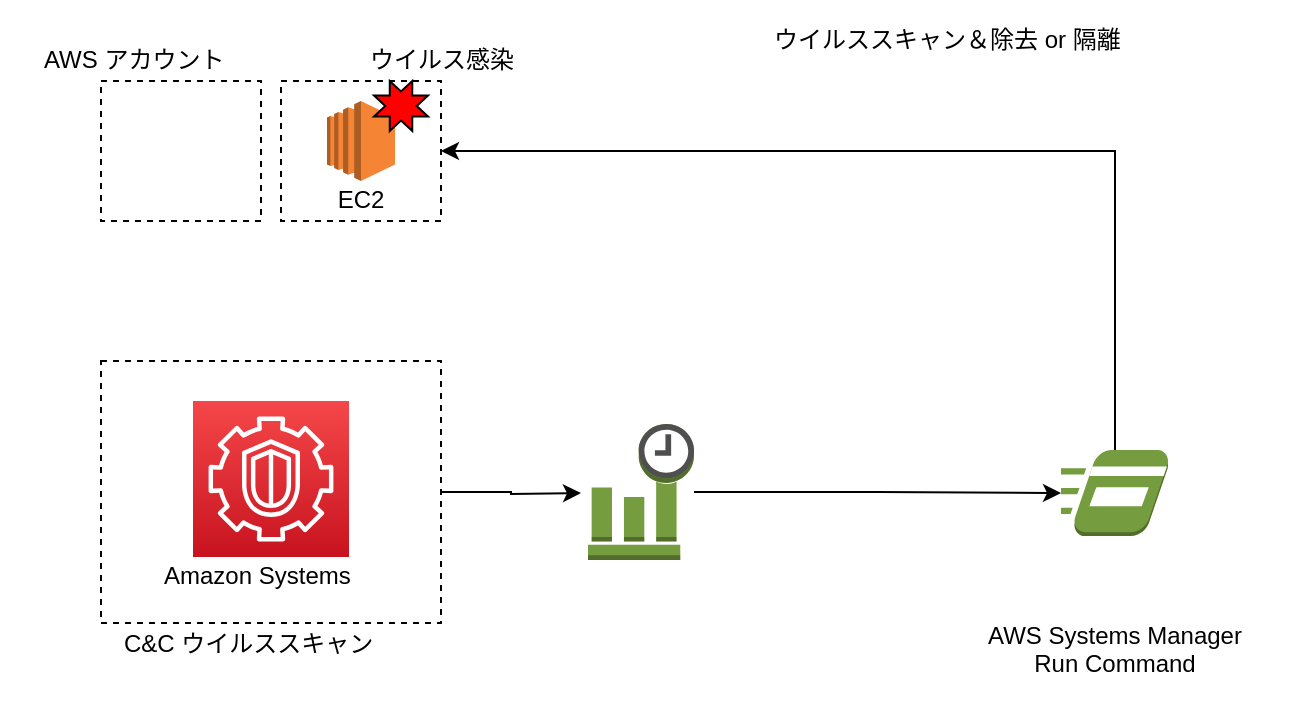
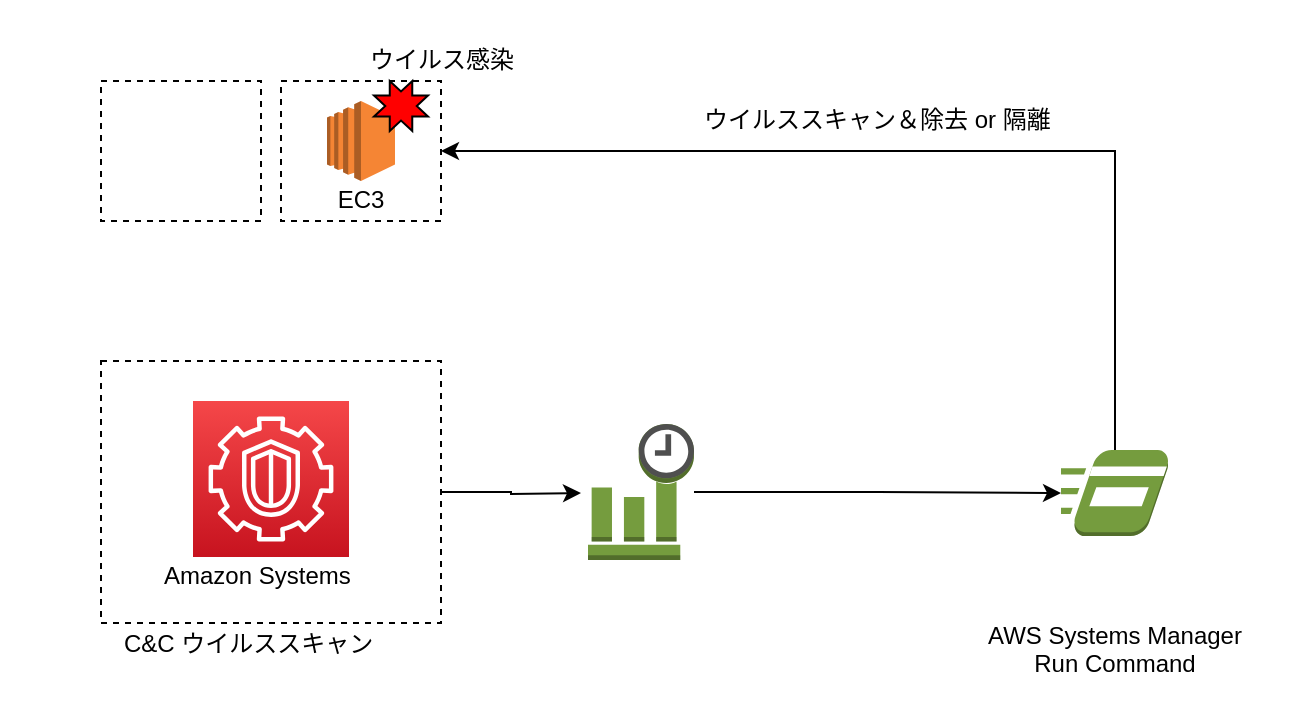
(961, 41) -> (891, 121)
(151, 61) -> none
(362, 201) -> (362, 201)
